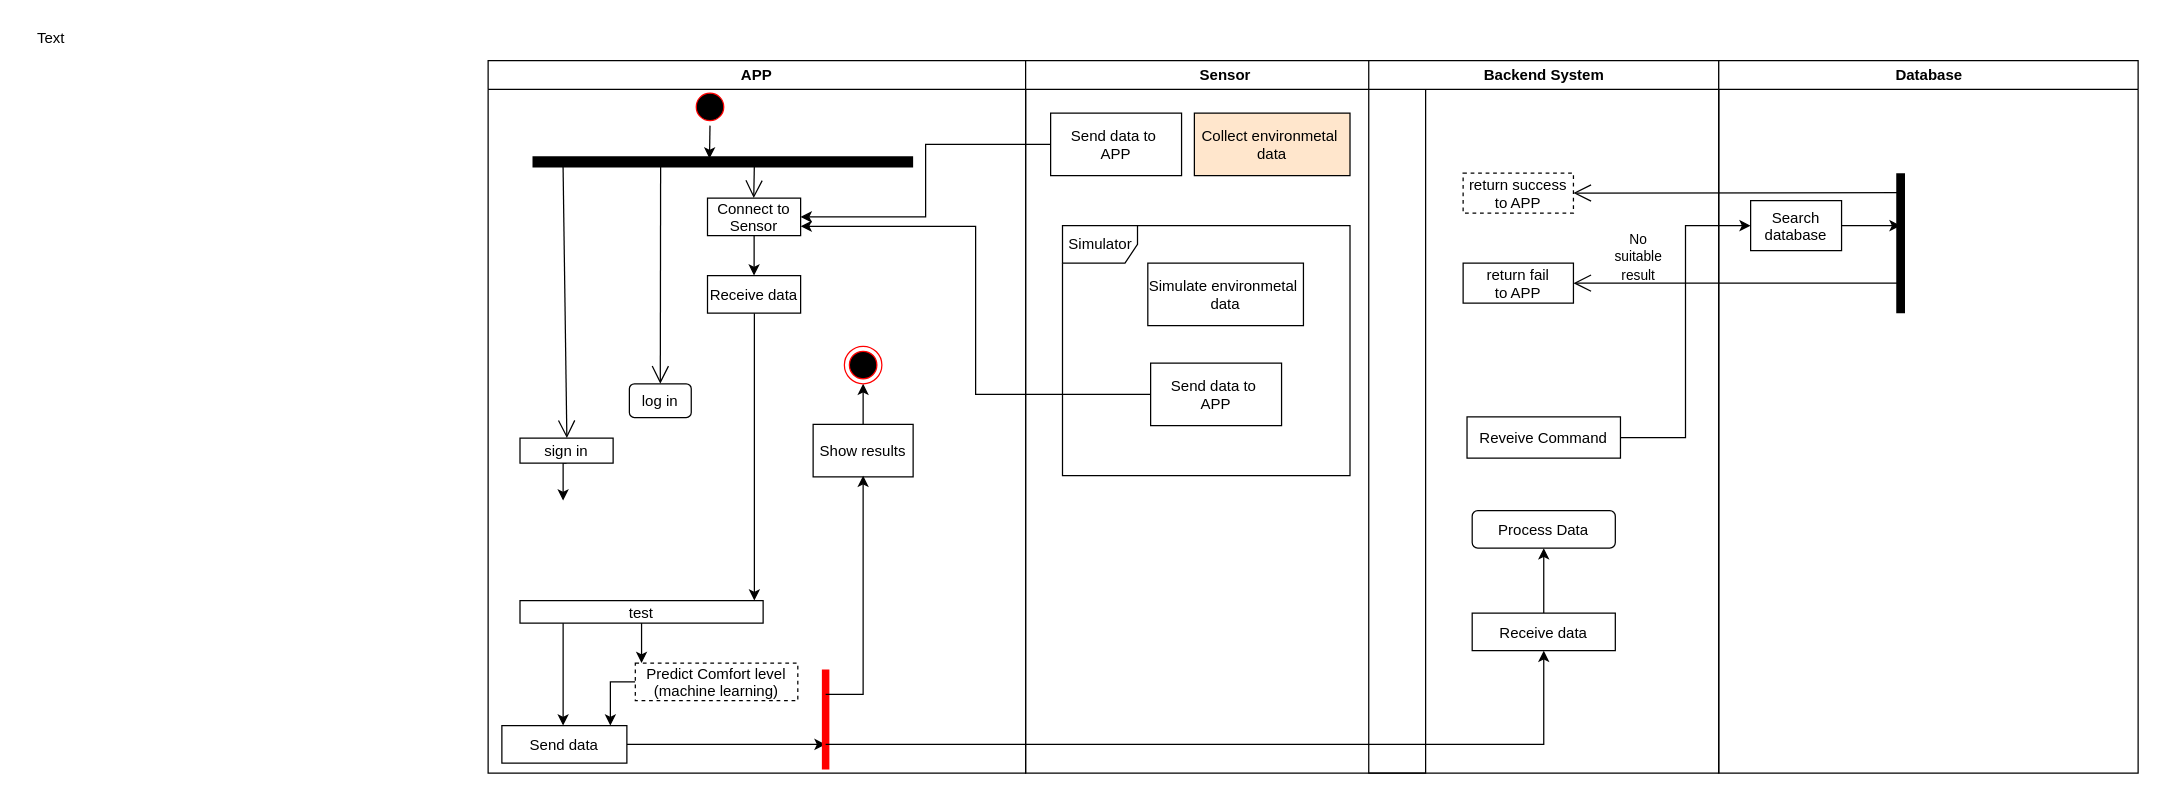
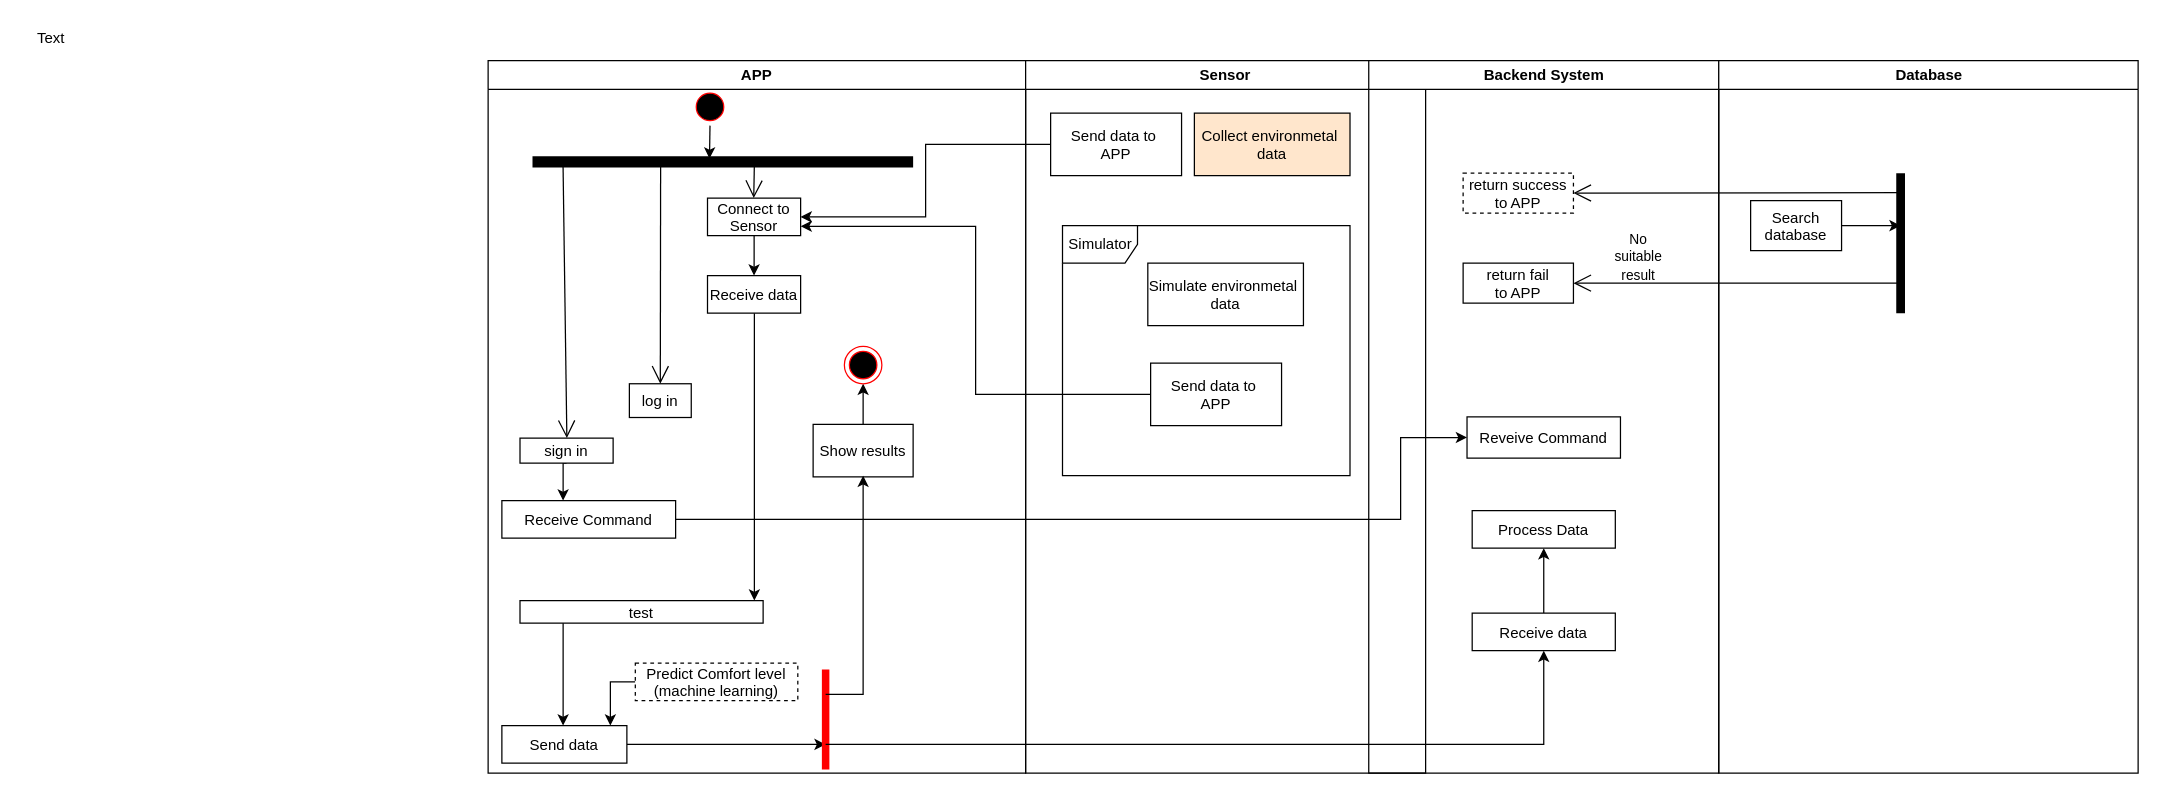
(1686, 336) -> none
(660, 401) -> (660, 401)
none -> (589, 519)
none -> (1108, 519)
(1544, 529) -> (1544, 529)
(642, 639) -> none
